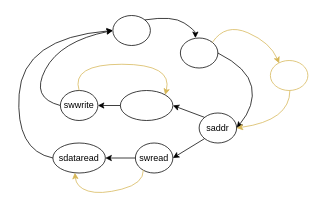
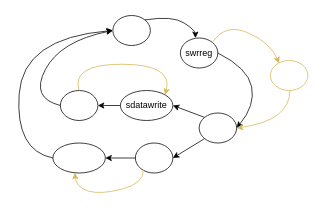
none -> (199, 53)
(79, 105) -> none
none -> (147, 105)
(218, 128) -> none
(79, 158) -> none
(154, 158) -> none
